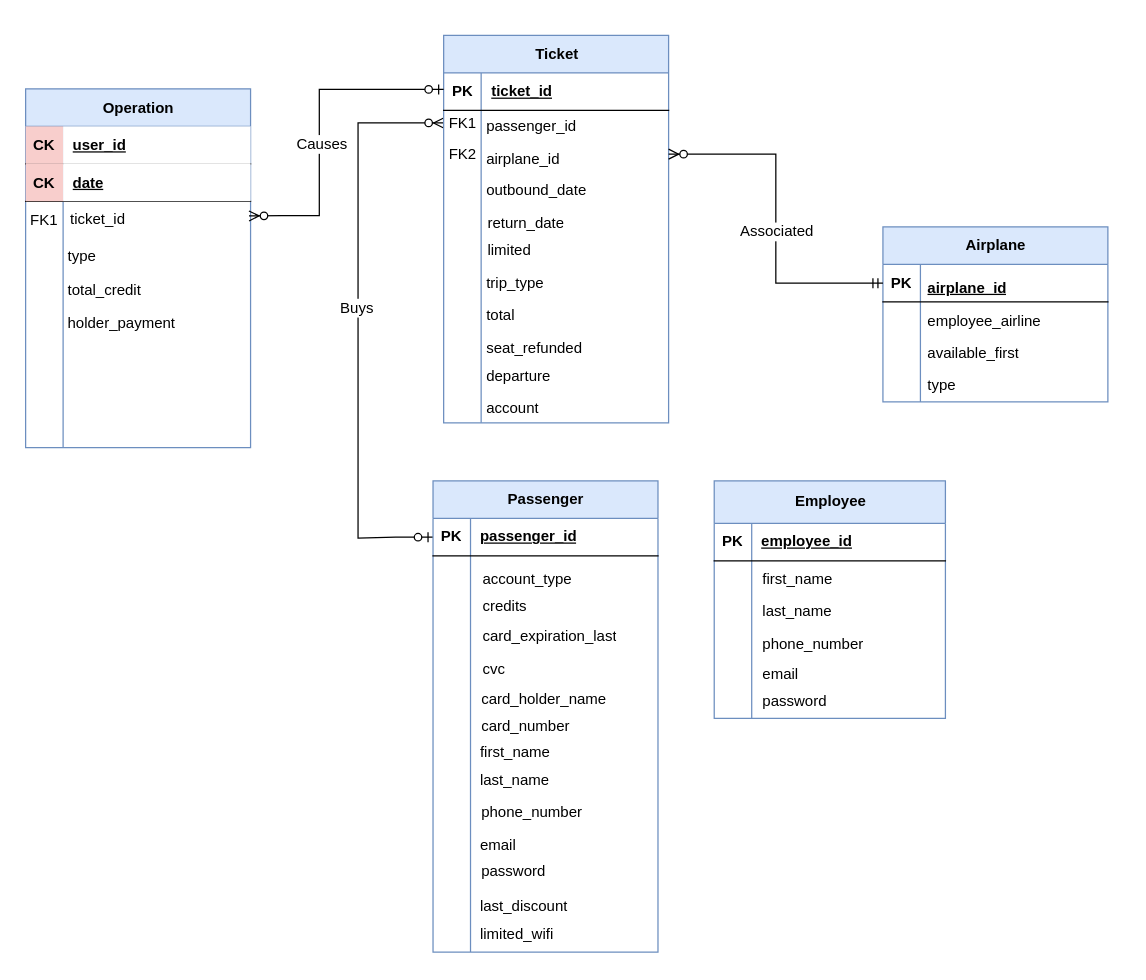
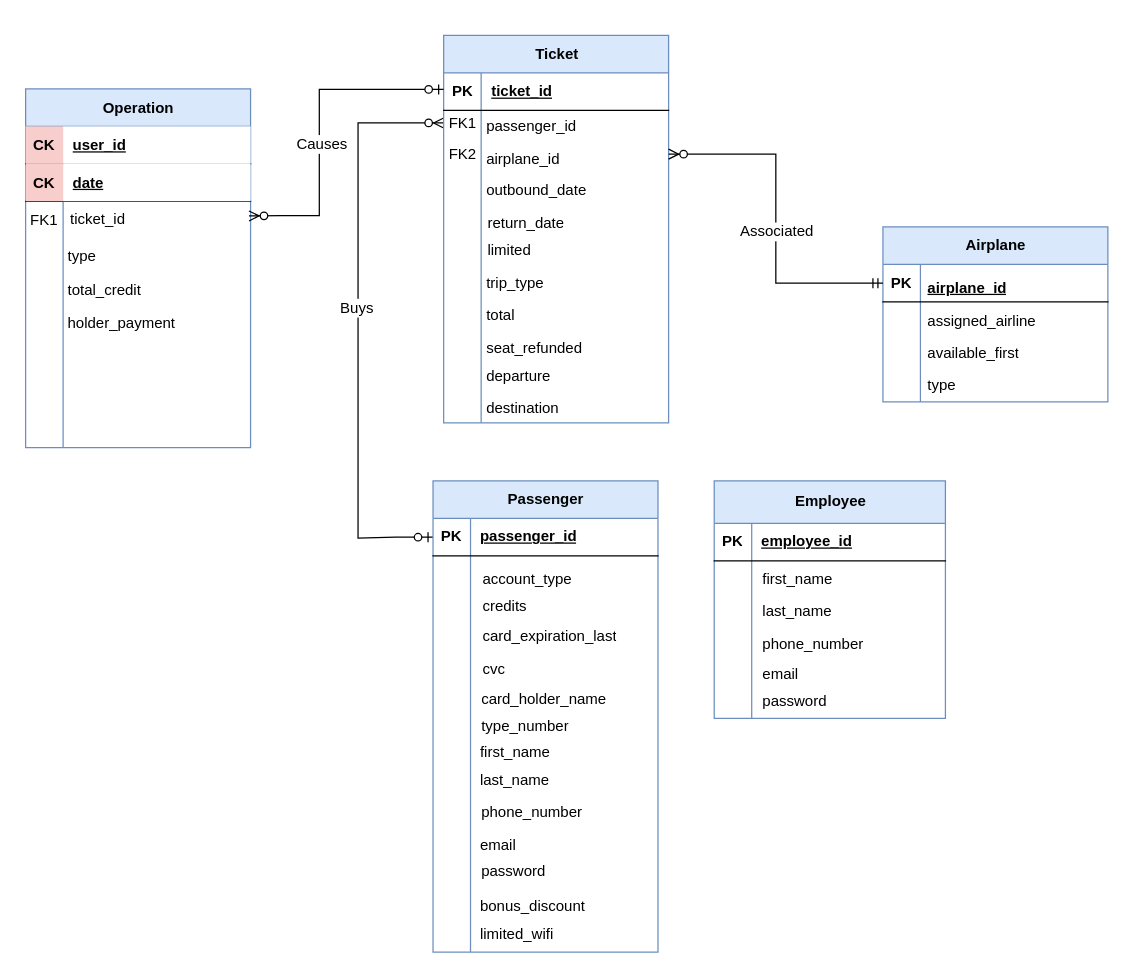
(988, 322) -> (988, 322)
(516, 408) -> (529, 408)
(528, 727) -> (528, 727)
(531, 907) -> (537, 907)
